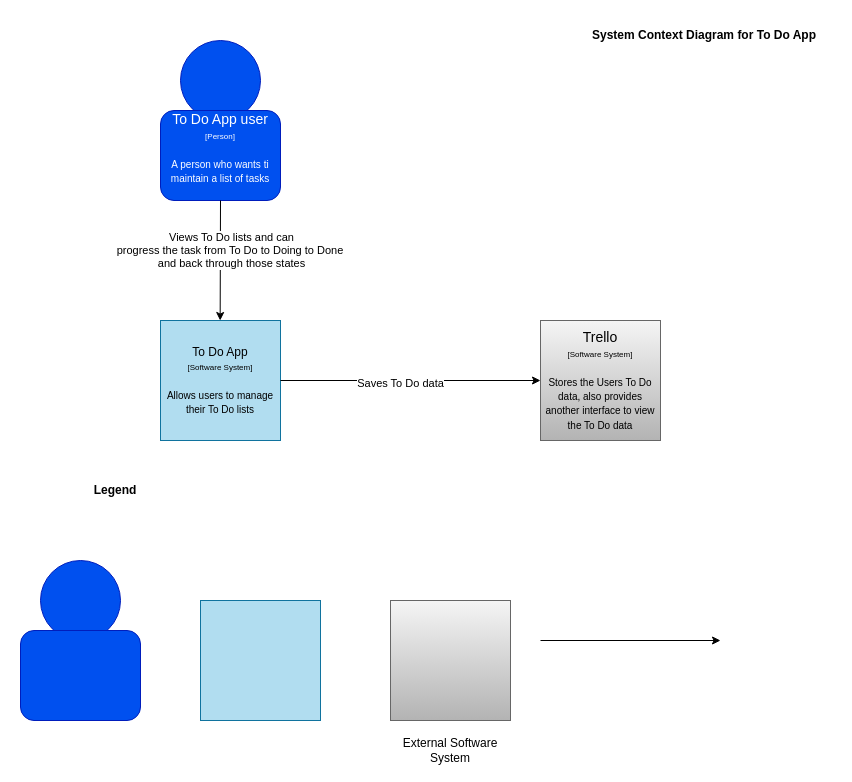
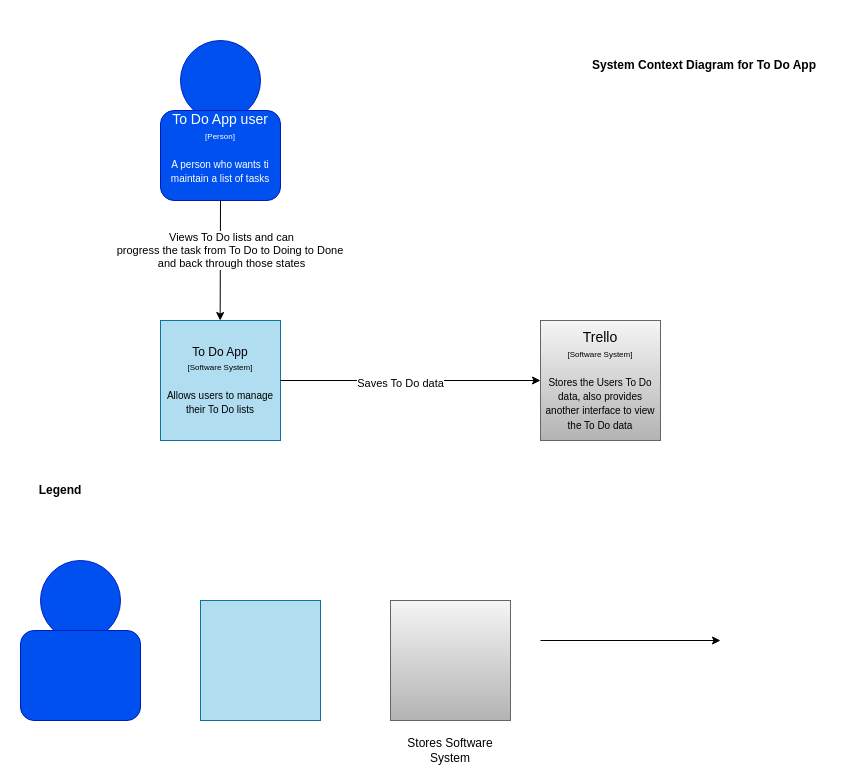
(711, 36) -> (711, 66)
(116, 491) -> (61, 491)
(451, 751) -> (451, 751)
